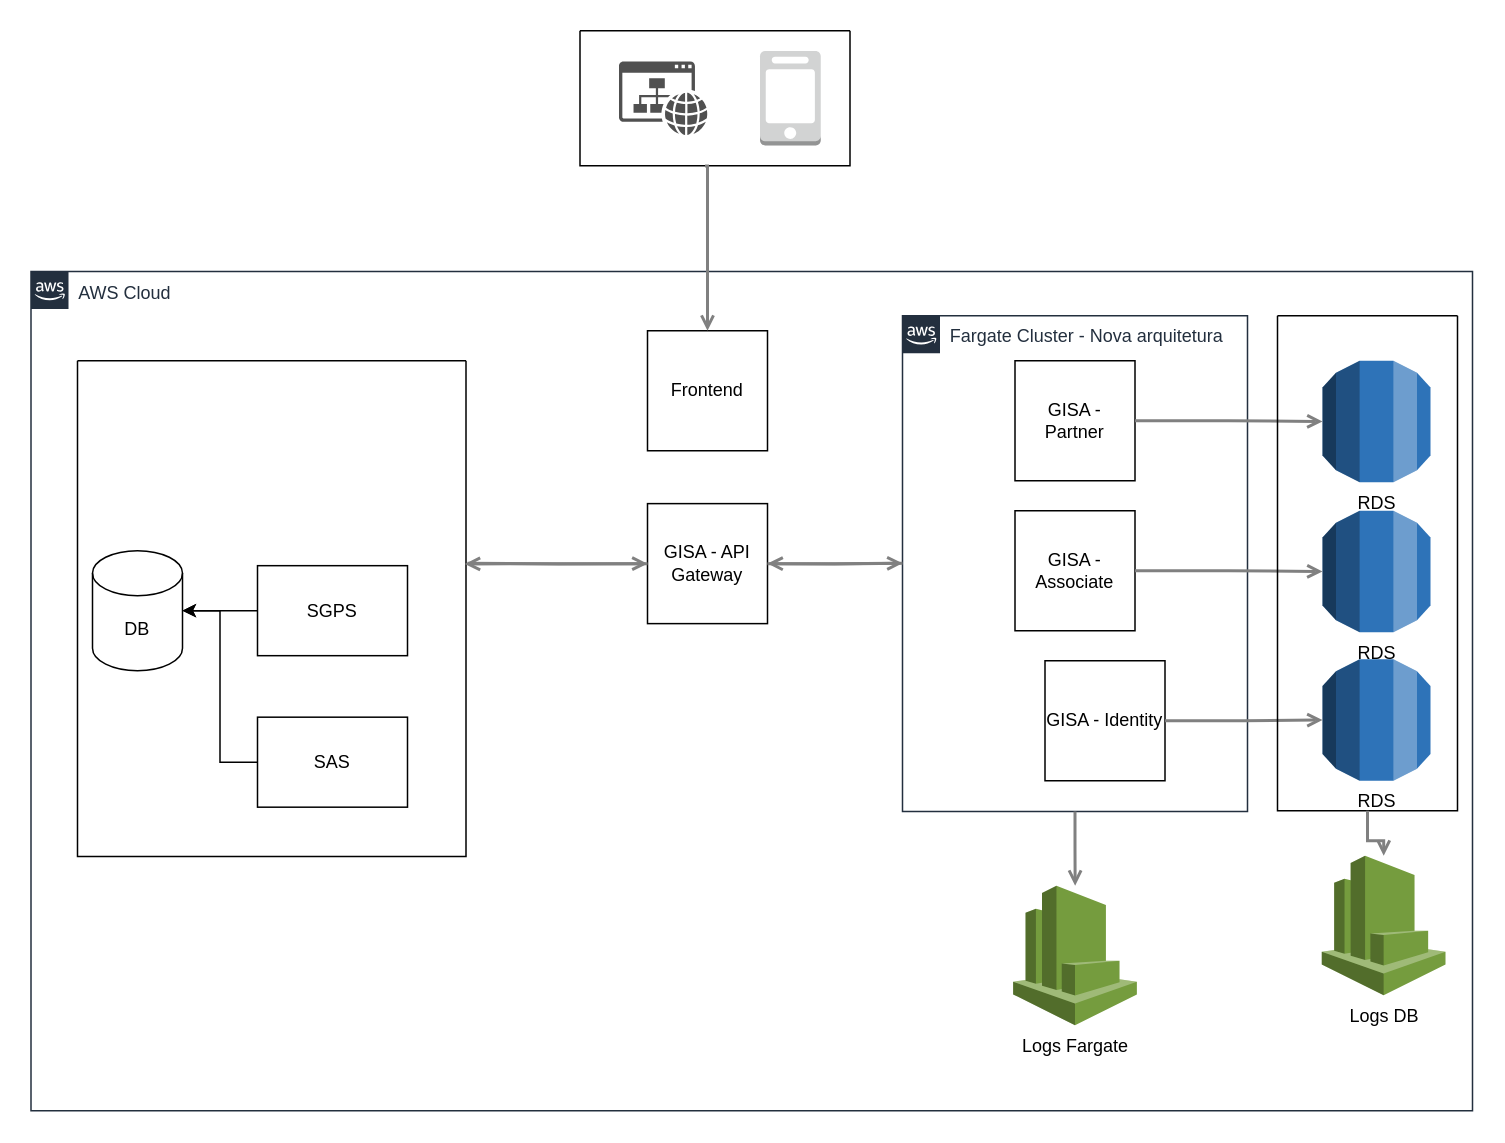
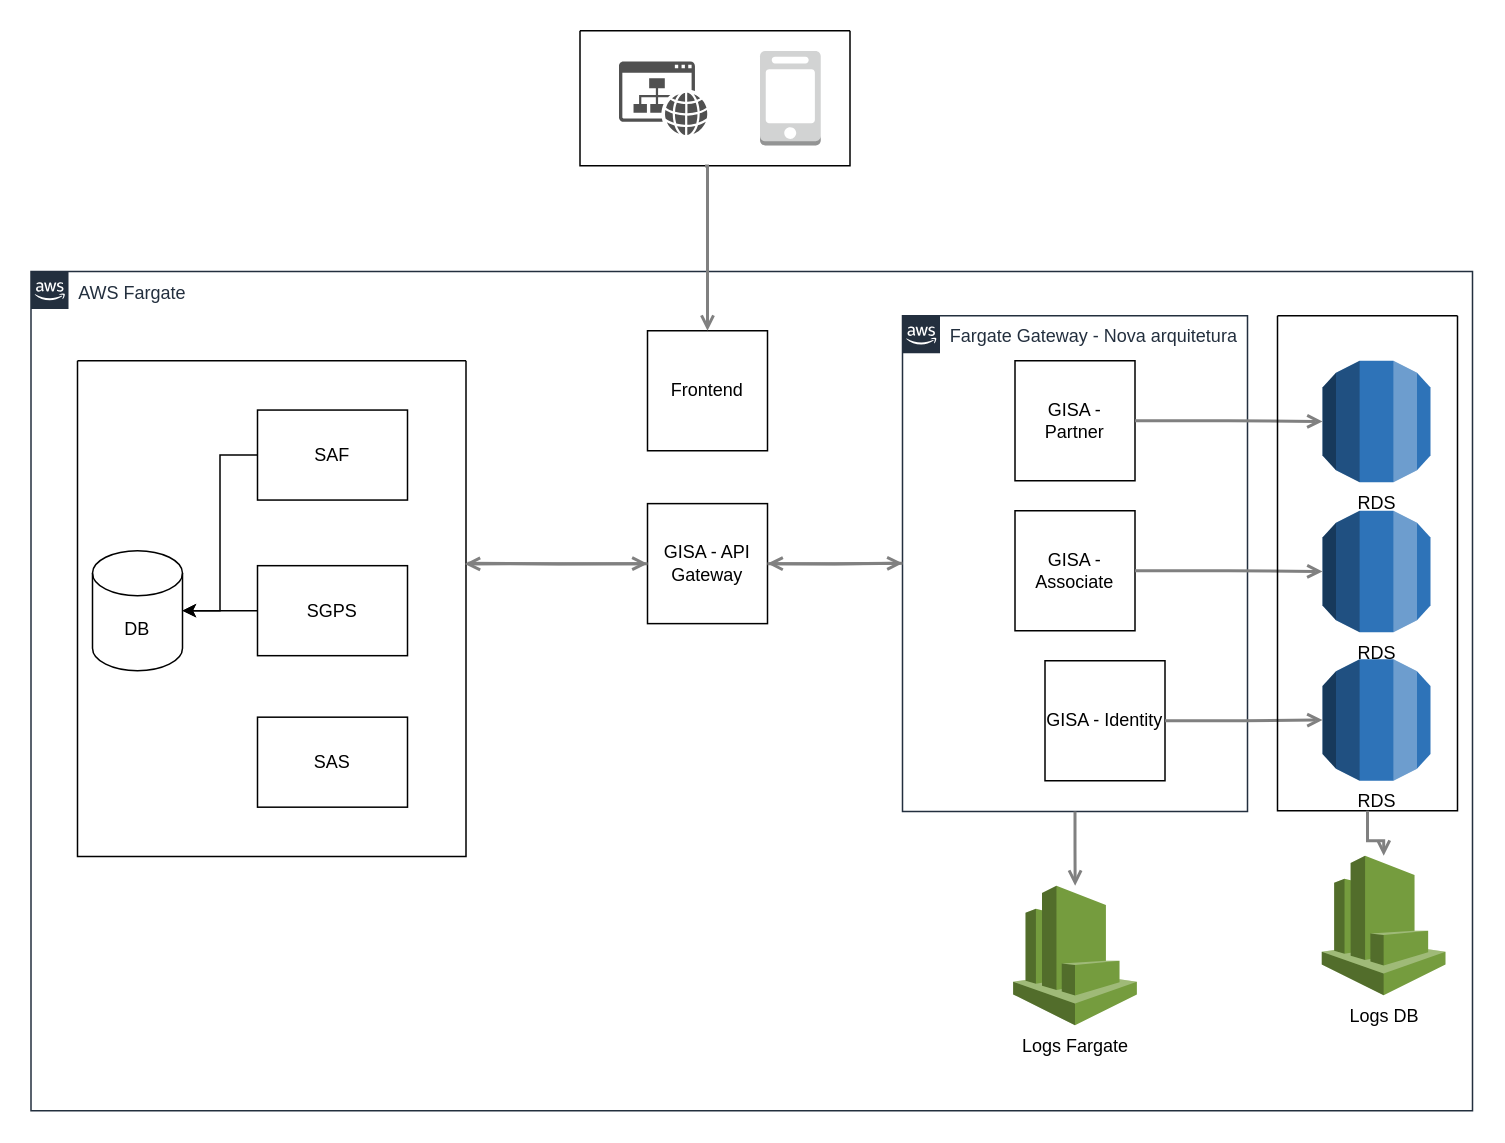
(119, 294) -> (132, 294)
(1099, 348) -> (1099, 348)
none -> (332, 455)
none -> (220, 512)
(220, 706) -> none
